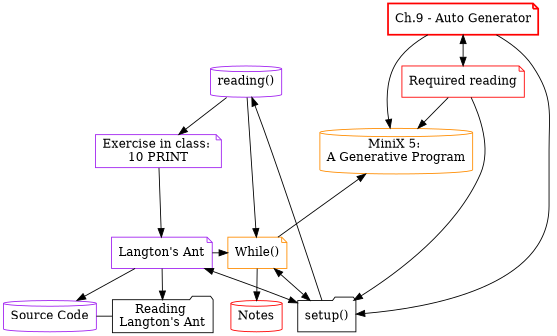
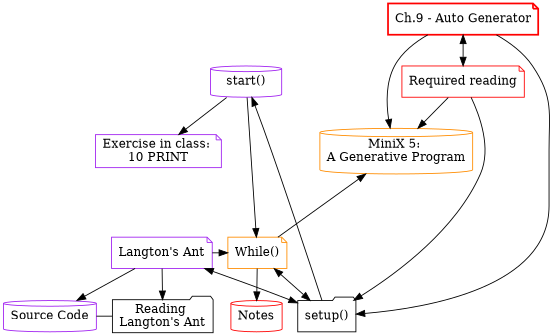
(246, 82) -> (246, 82)
(160, 198) -> none
